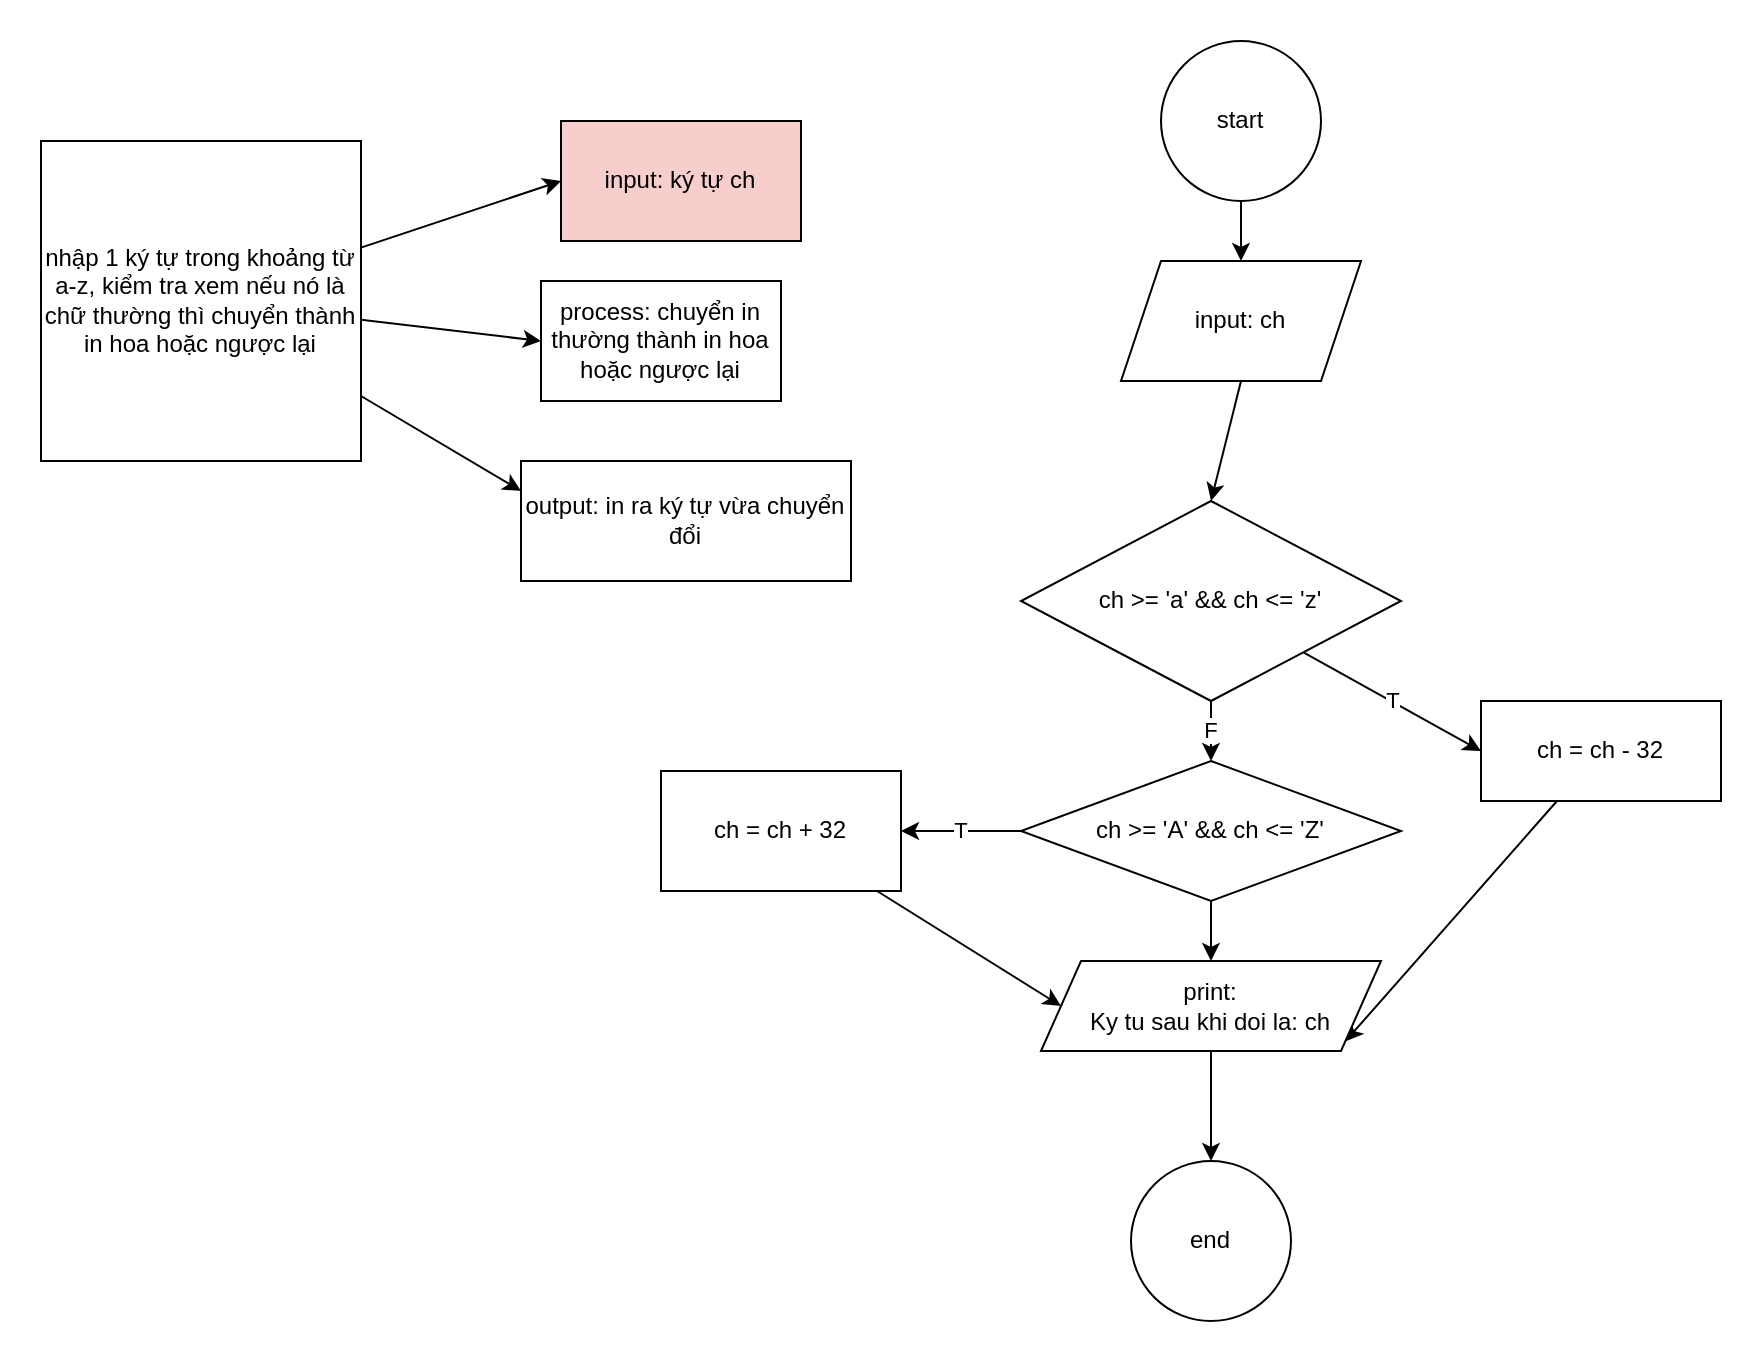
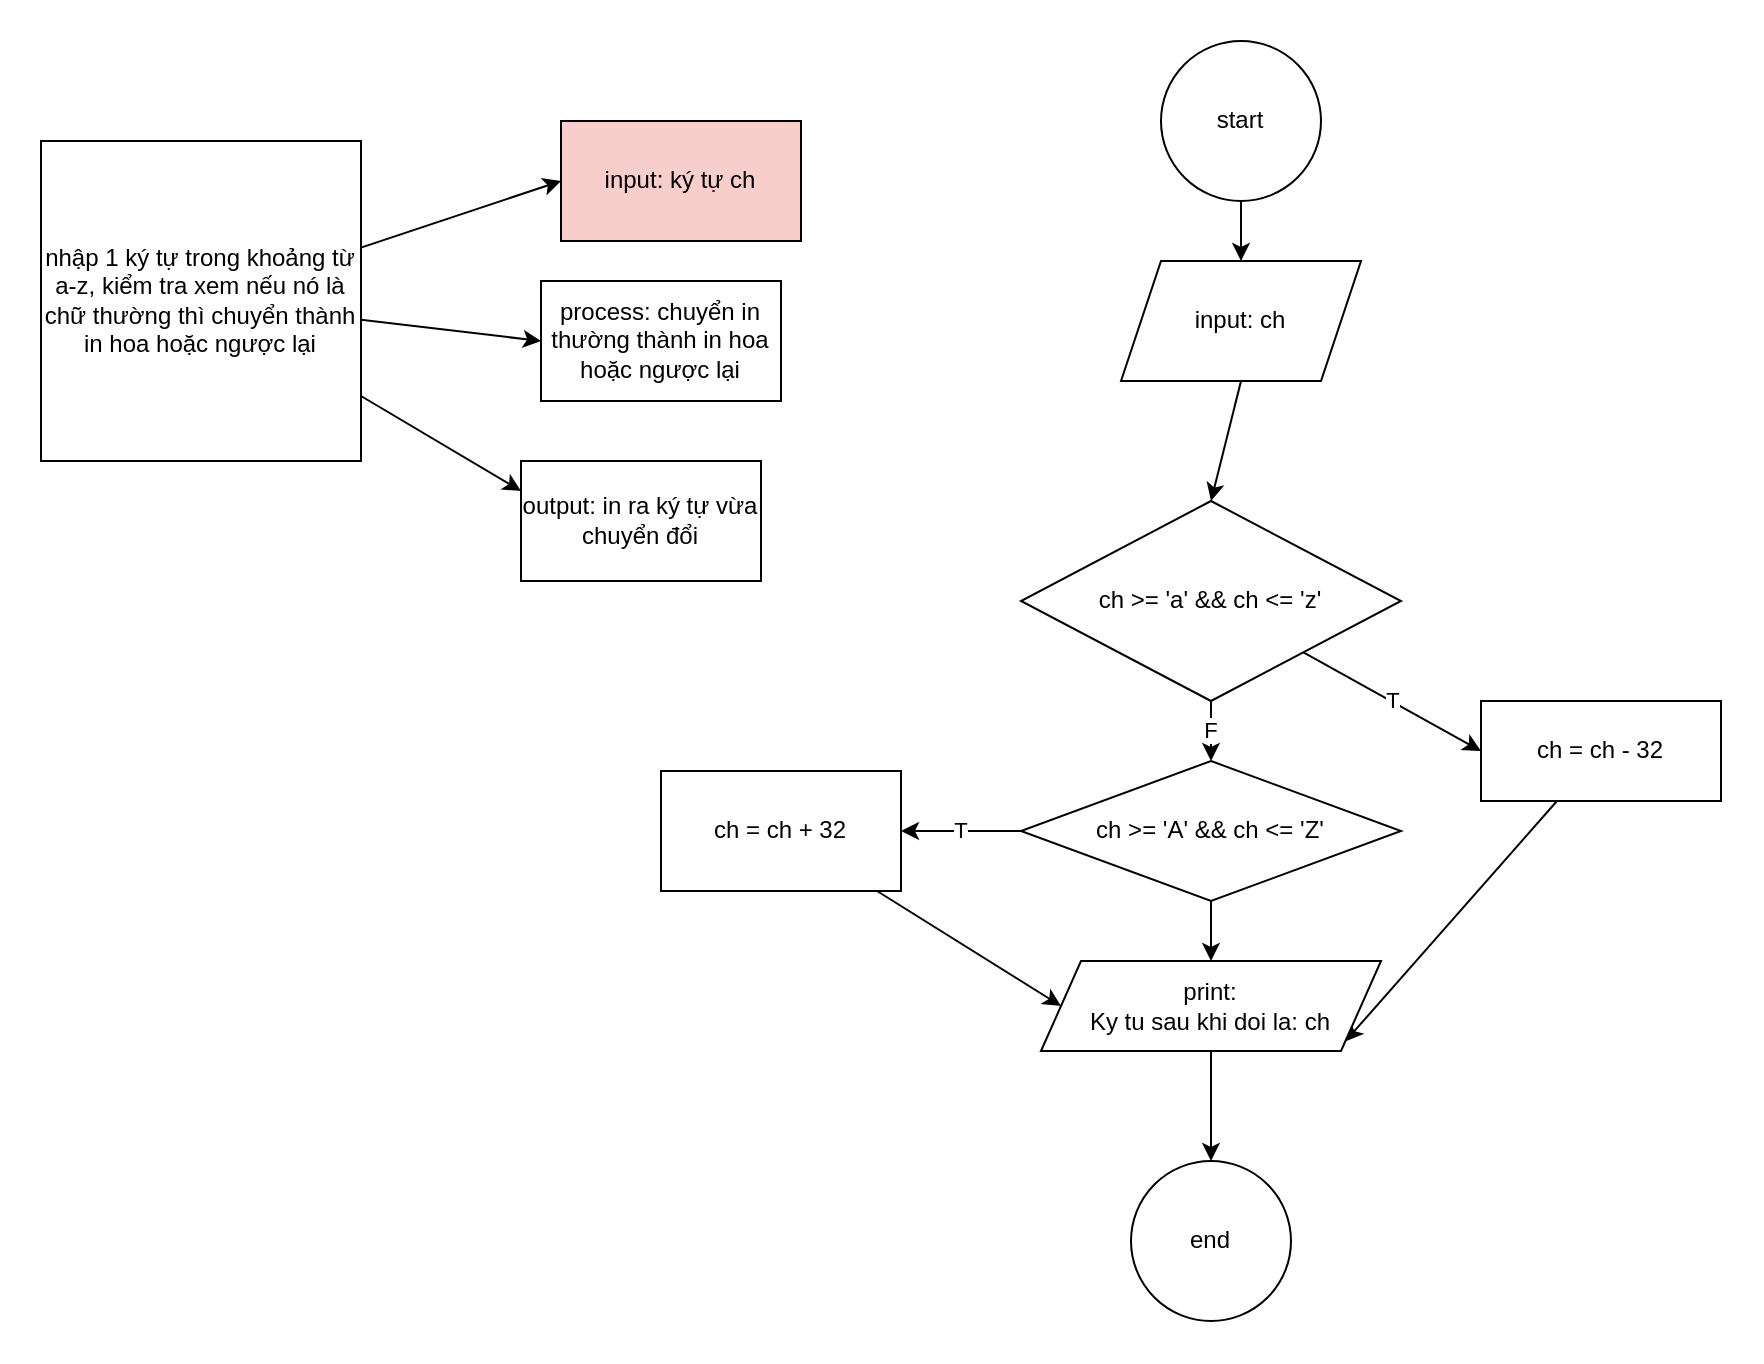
(686, 521) -> (641, 521)
